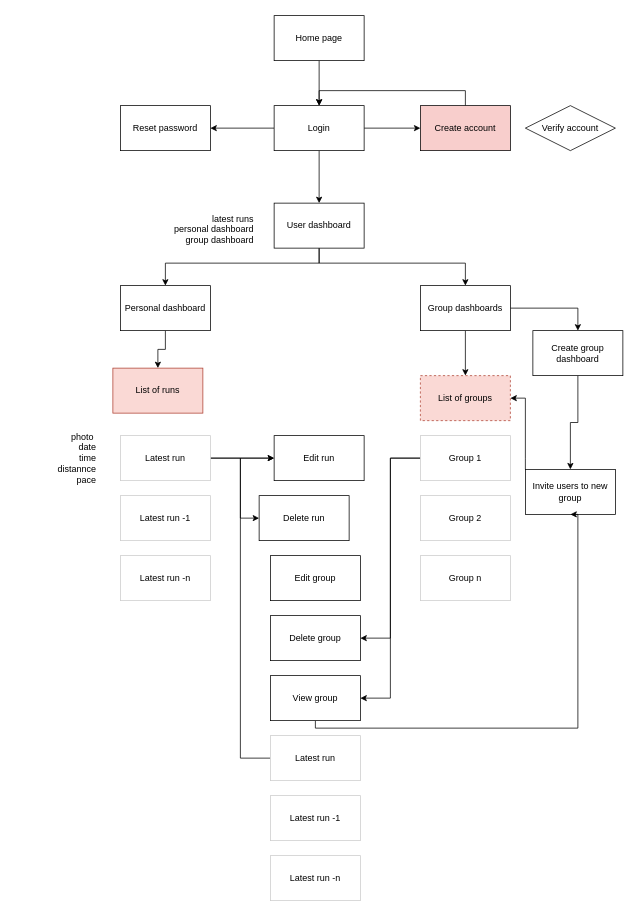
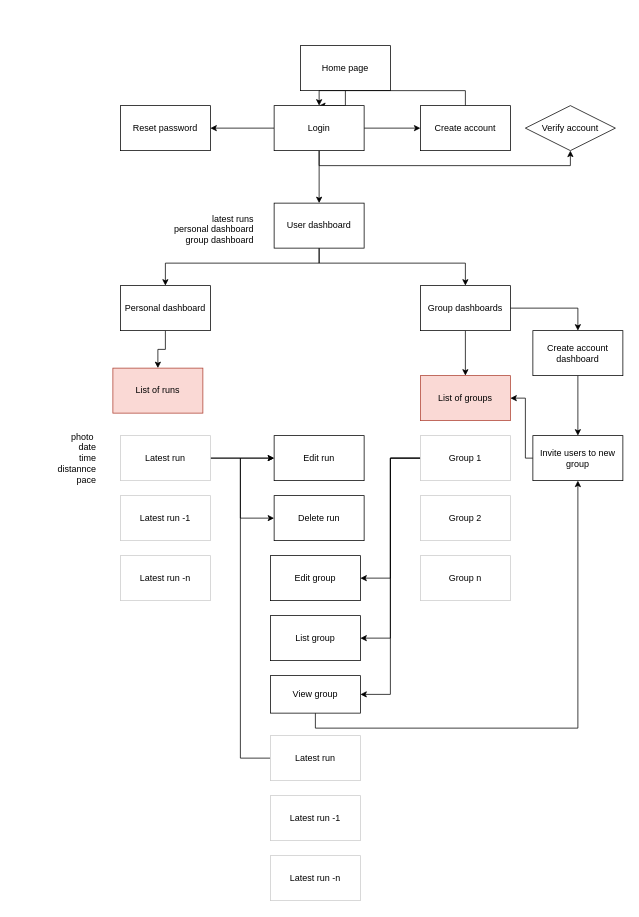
(319, 38) -> (345, 68)
(465, 128) -> (465, 128)
none -> (450, 165)
(578, 353) -> (578, 353)
(465, 398) -> (465, 398)
(570, 492) -> (578, 458)
(304, 518) -> (319, 518)
none -> (367, 578)
(315, 638) -> (315, 638)
(315, 698) -> (315, 694)
